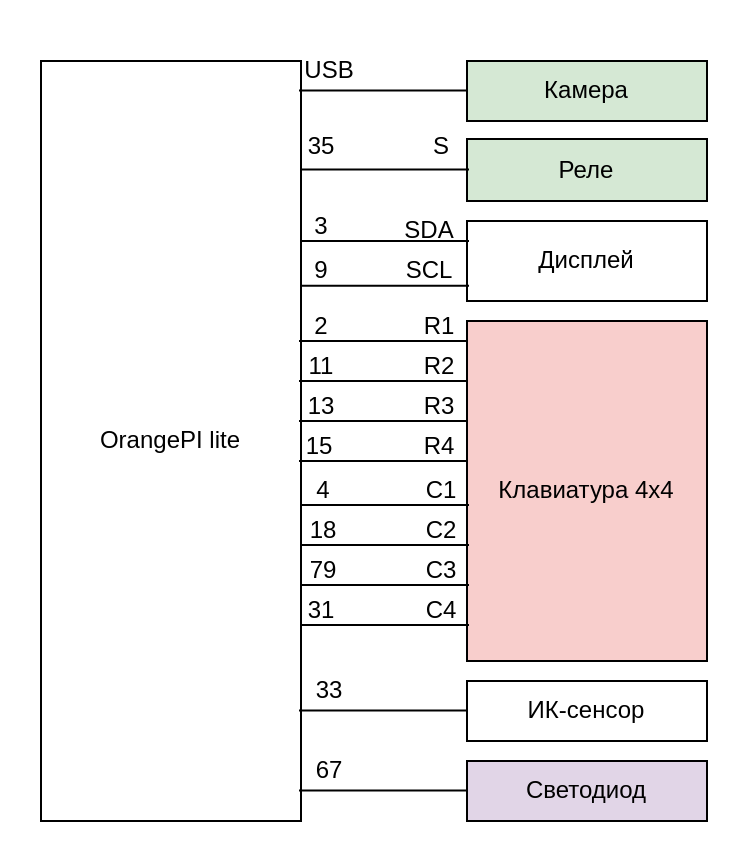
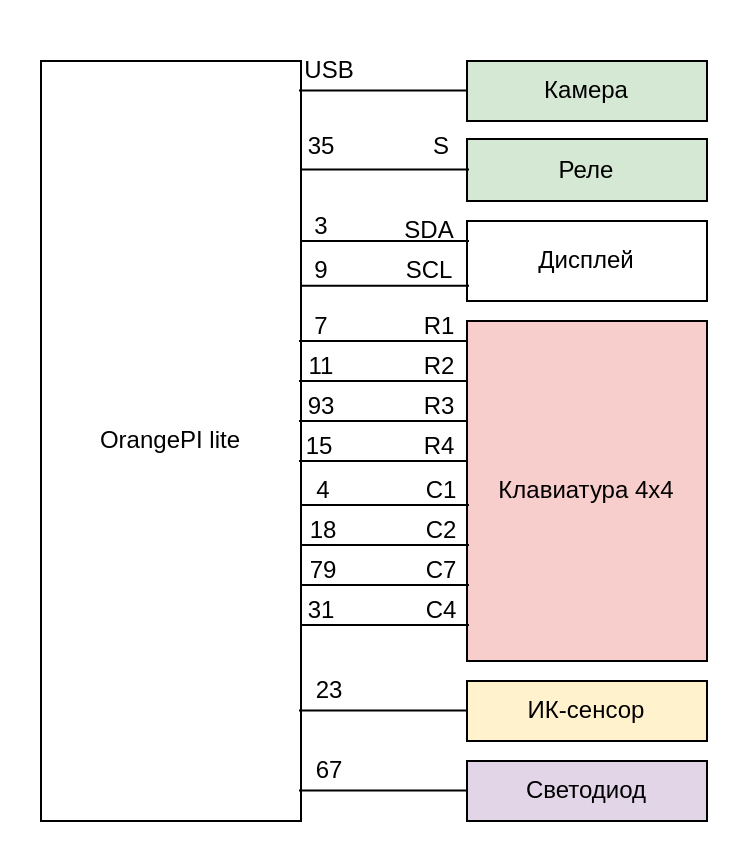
(322, 327) -> (322, 327)
(322, 407) -> (322, 407)
(442, 571) -> (442, 571)
(330, 691) -> (330, 691)
(587, 711) -> (587, 711)
